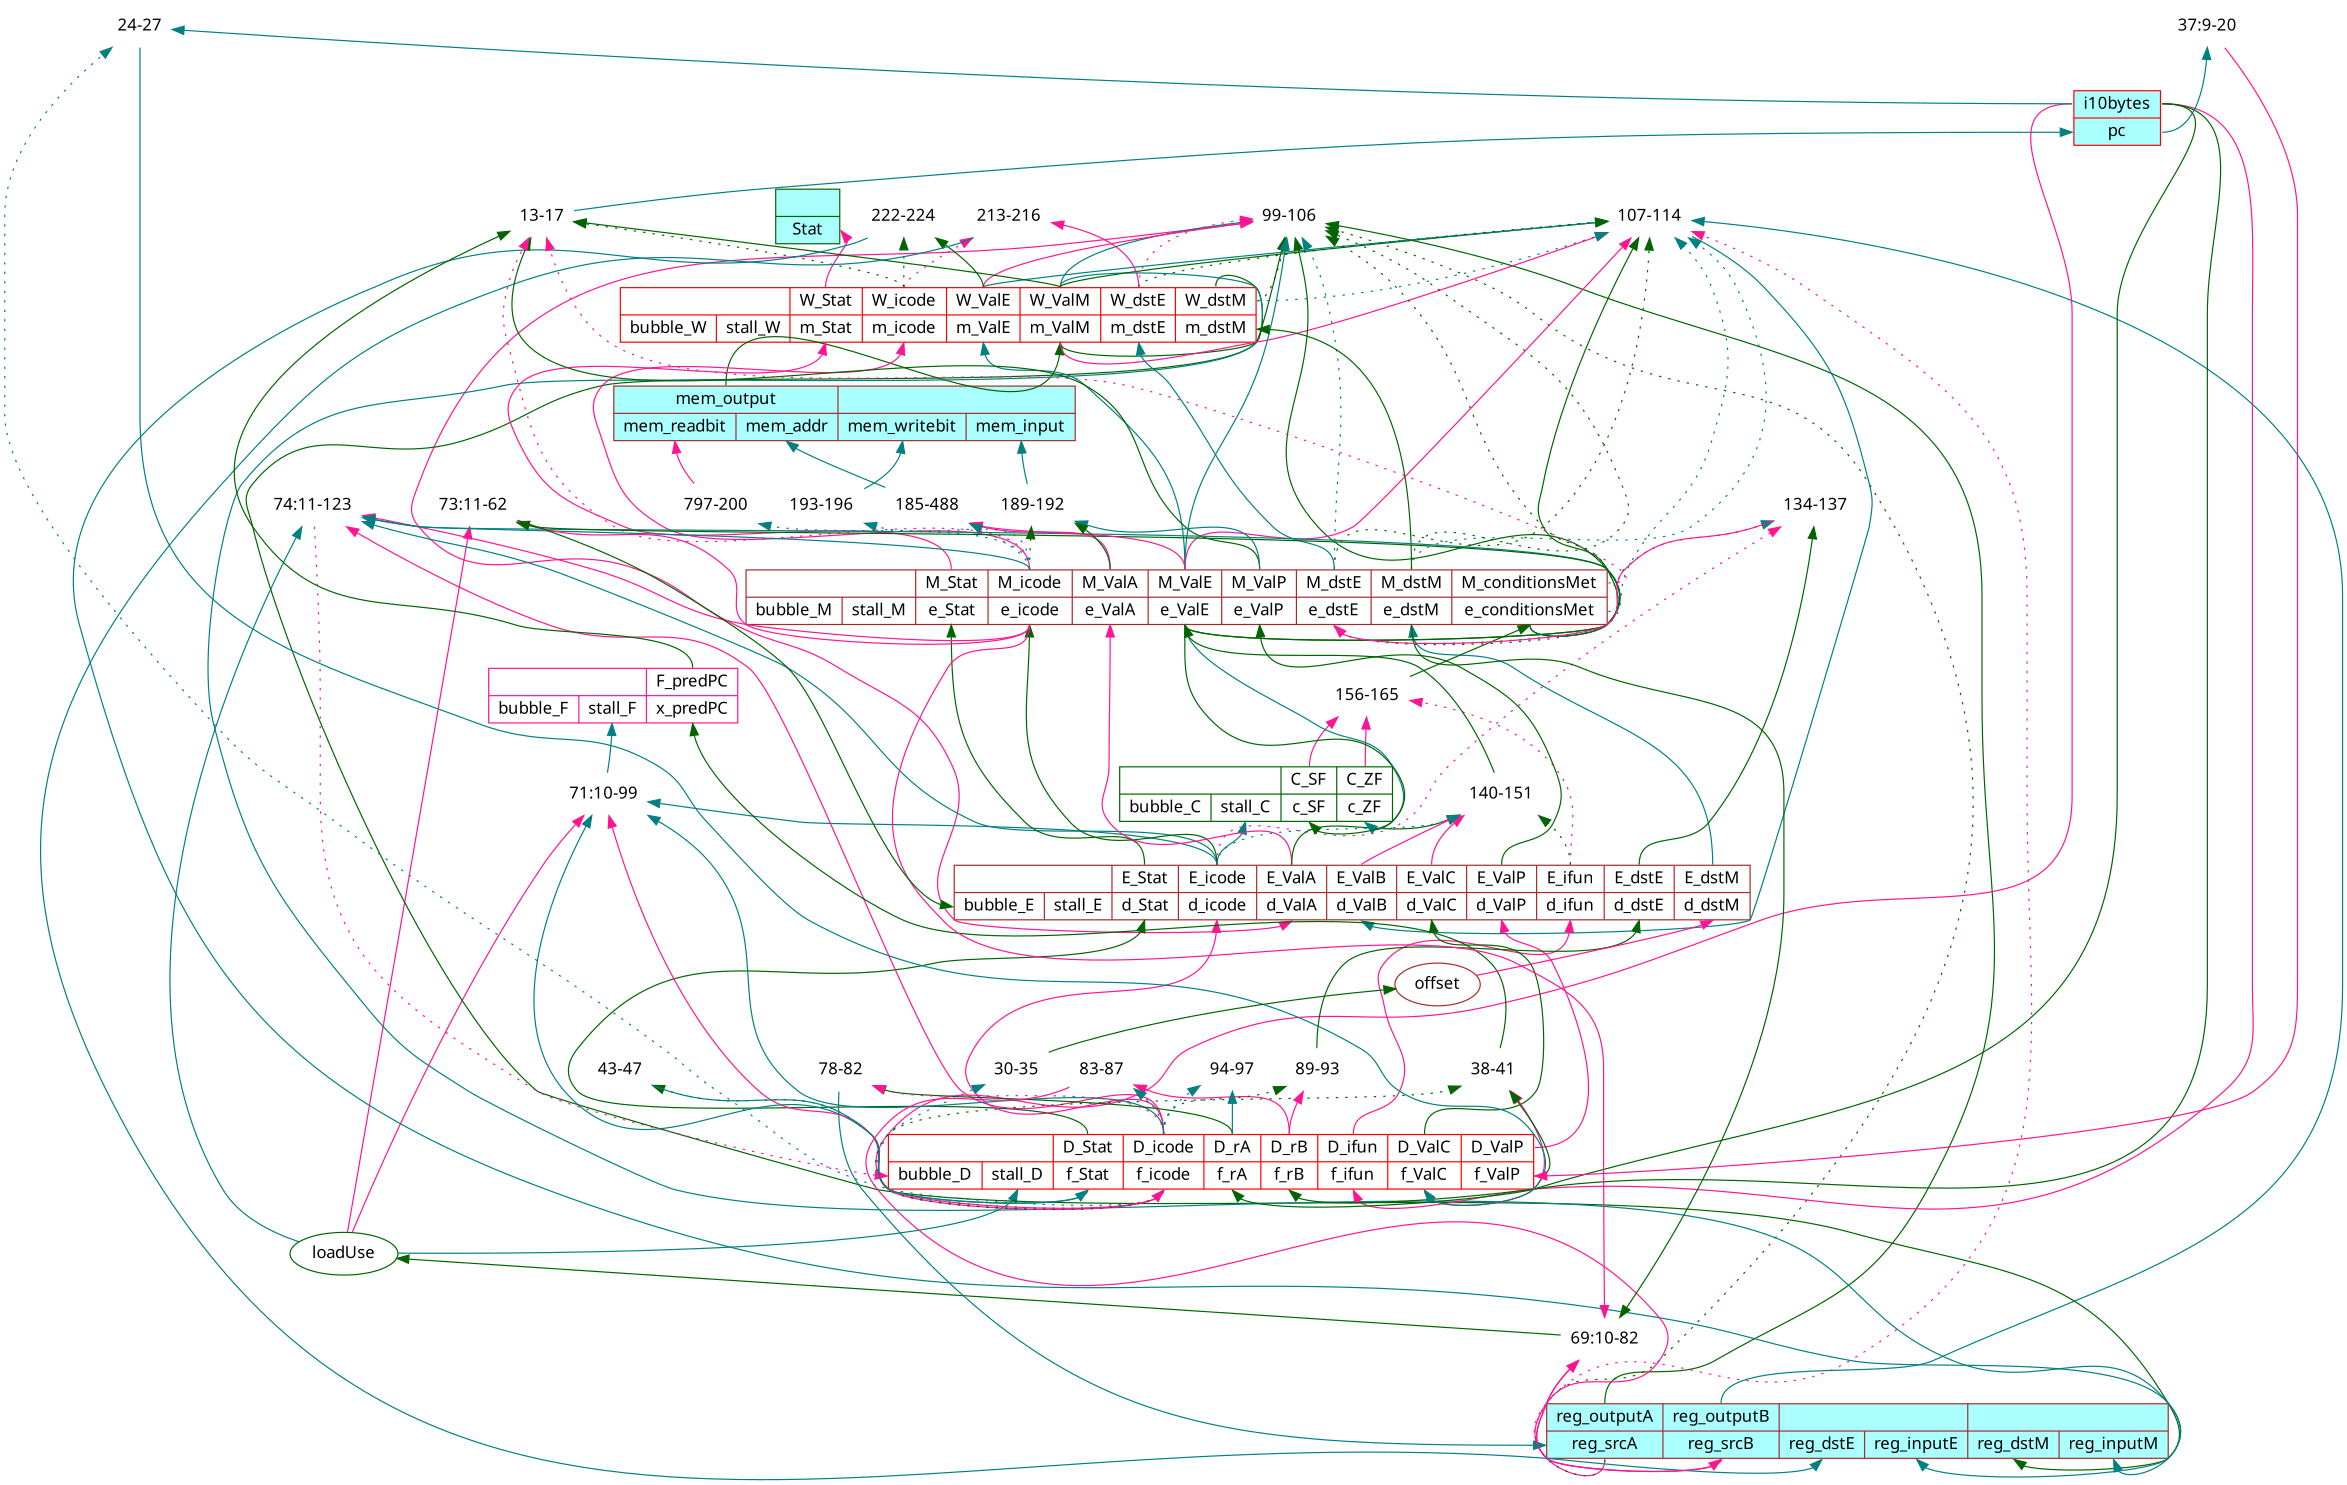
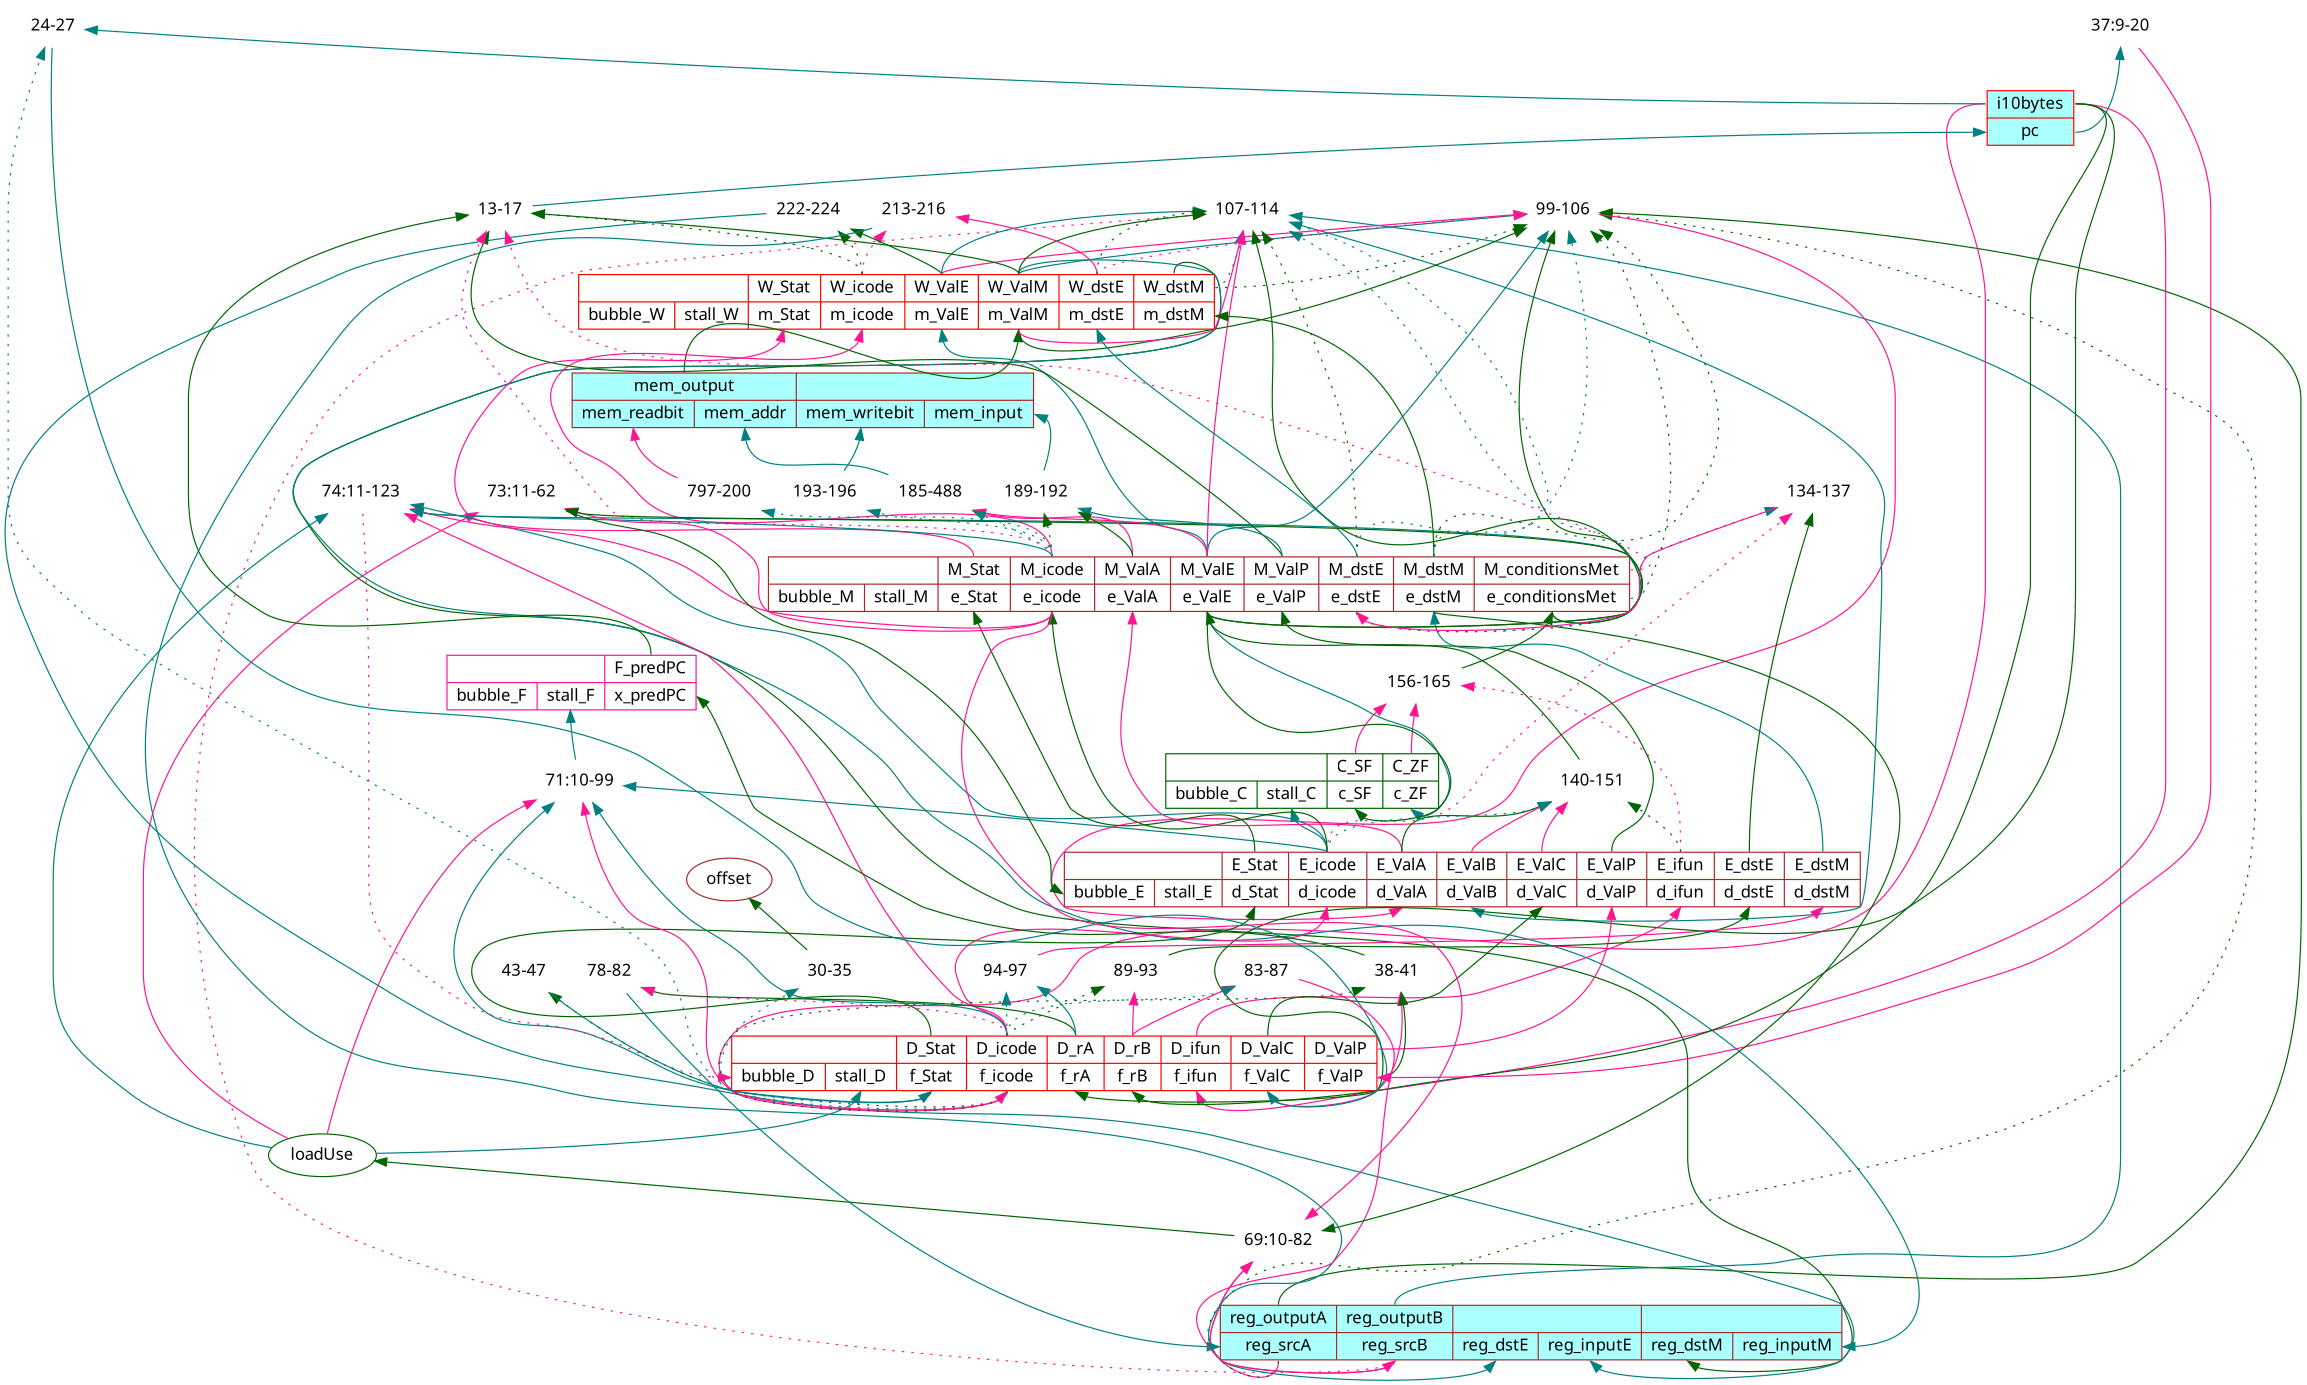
(808, 216) -> none
(1634, 942) -> (1562, 938)
